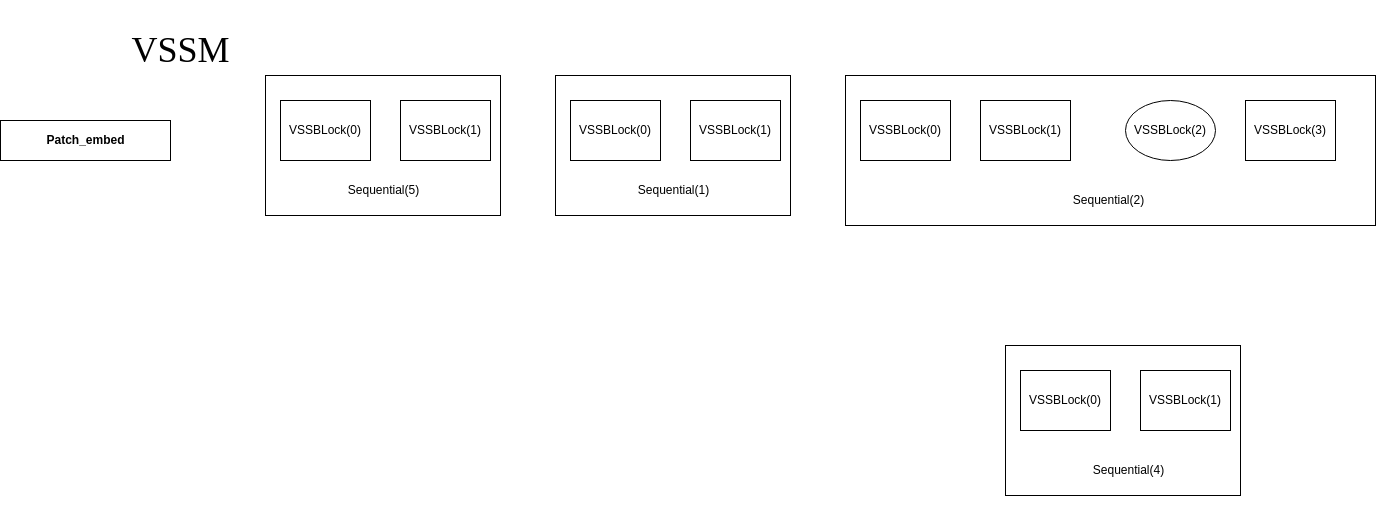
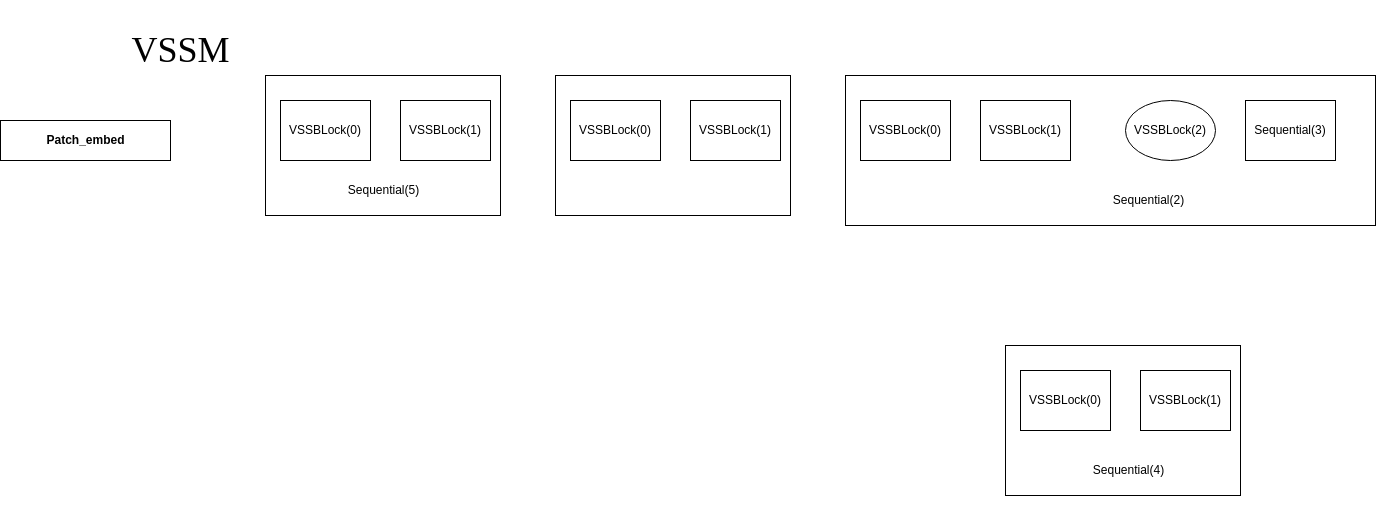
(1291, 131) -> (1291, 131)
(673, 191) -> none
(1108, 201) -> (1148, 201)
